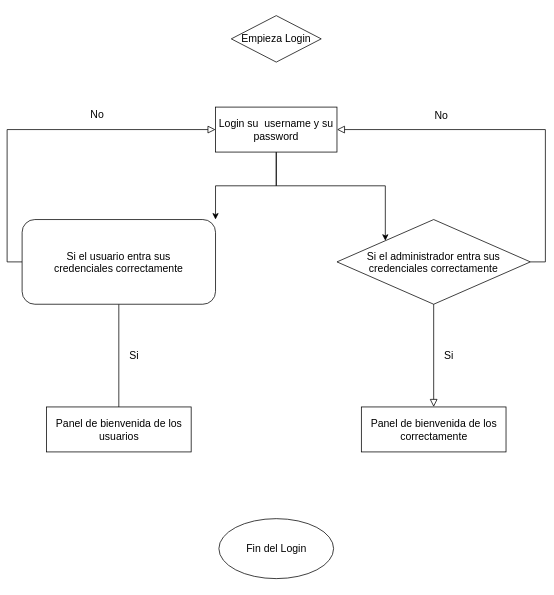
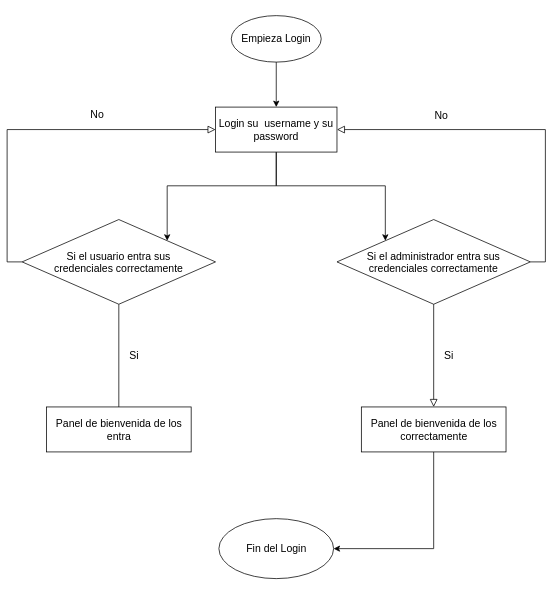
(276, 39) -> (276, 39)
none -> (276, 82)
(119, 262) -> (119, 262)
(119, 429) -> (119, 429)
none -> (434, 548)
